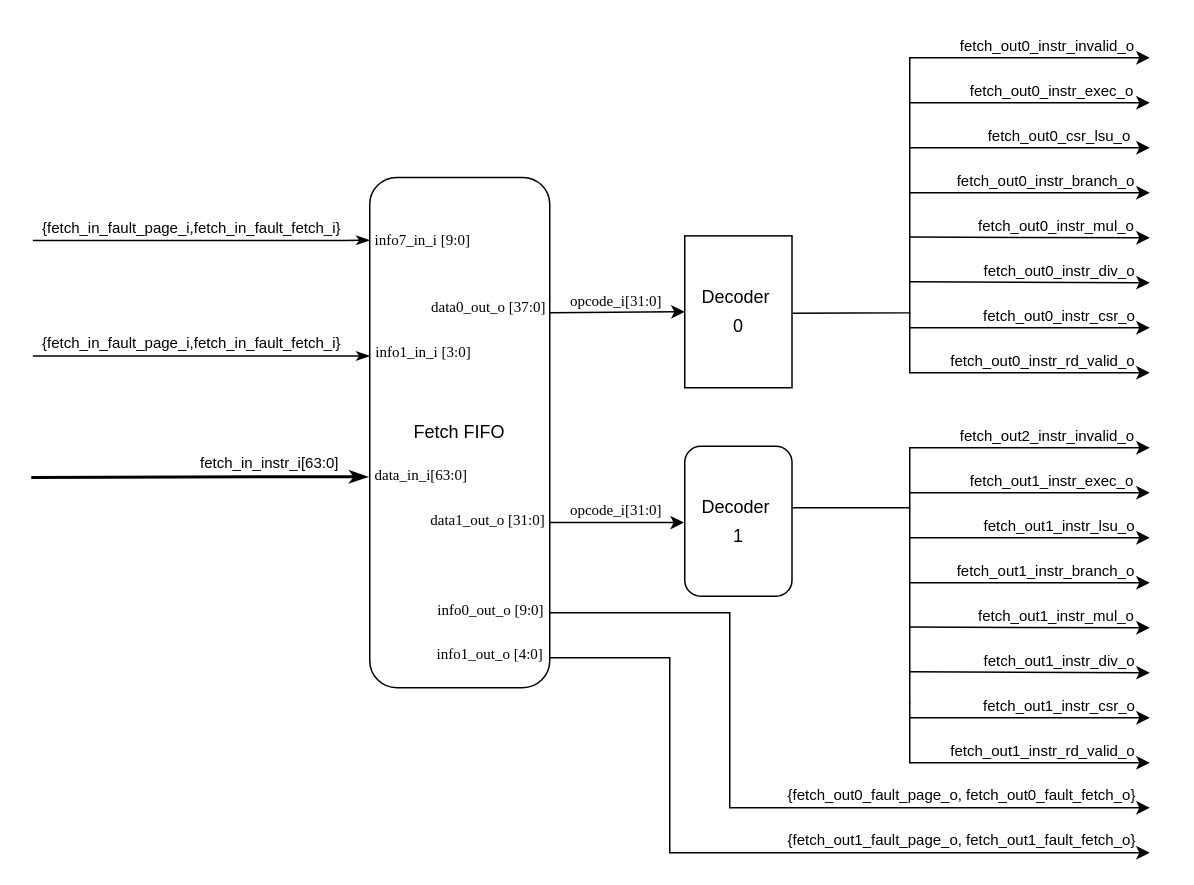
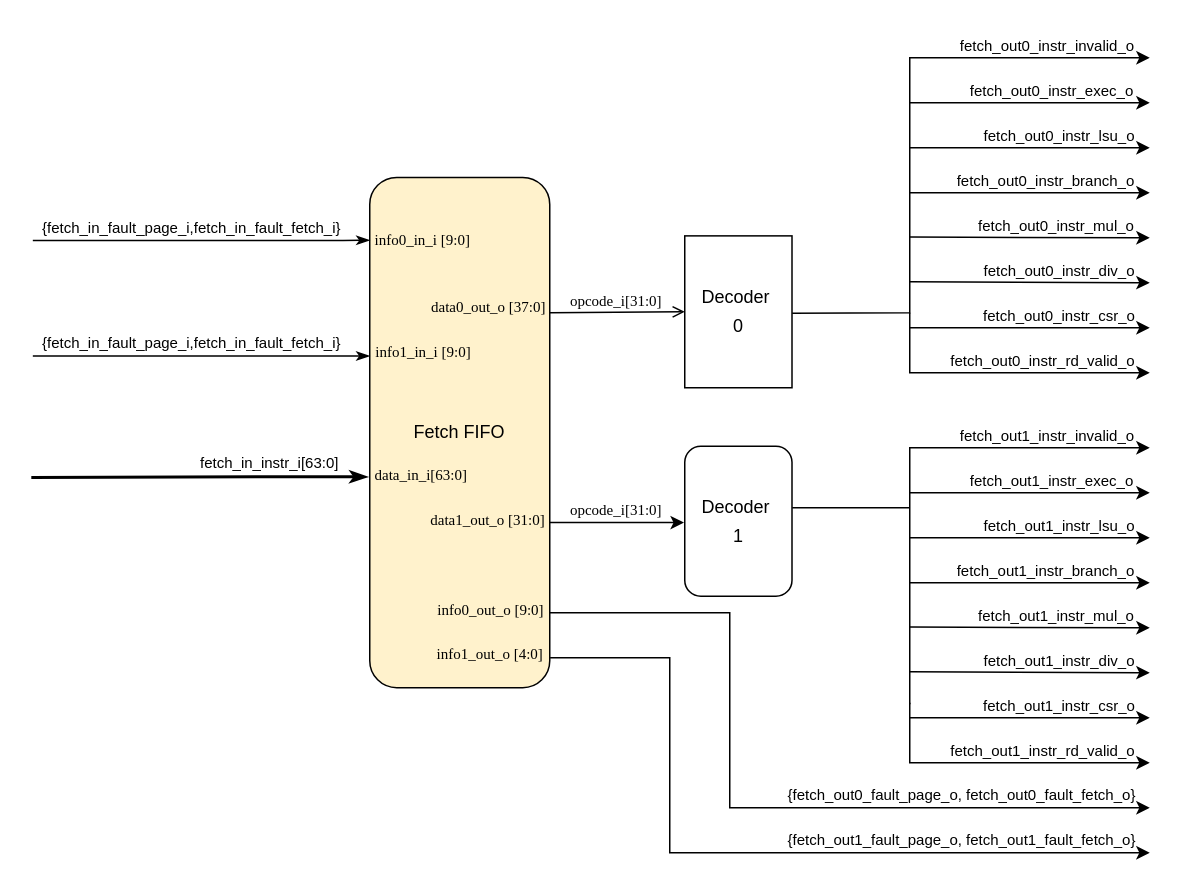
(1060, 136) -> (1060, 136)
(423, 239) -> (423, 239)
(673, 312) -> (675, 312)
(424, 352) -> (424, 352)
(460, 433) -> (460, 433)
(1048, 436) -> (1048, 436)
